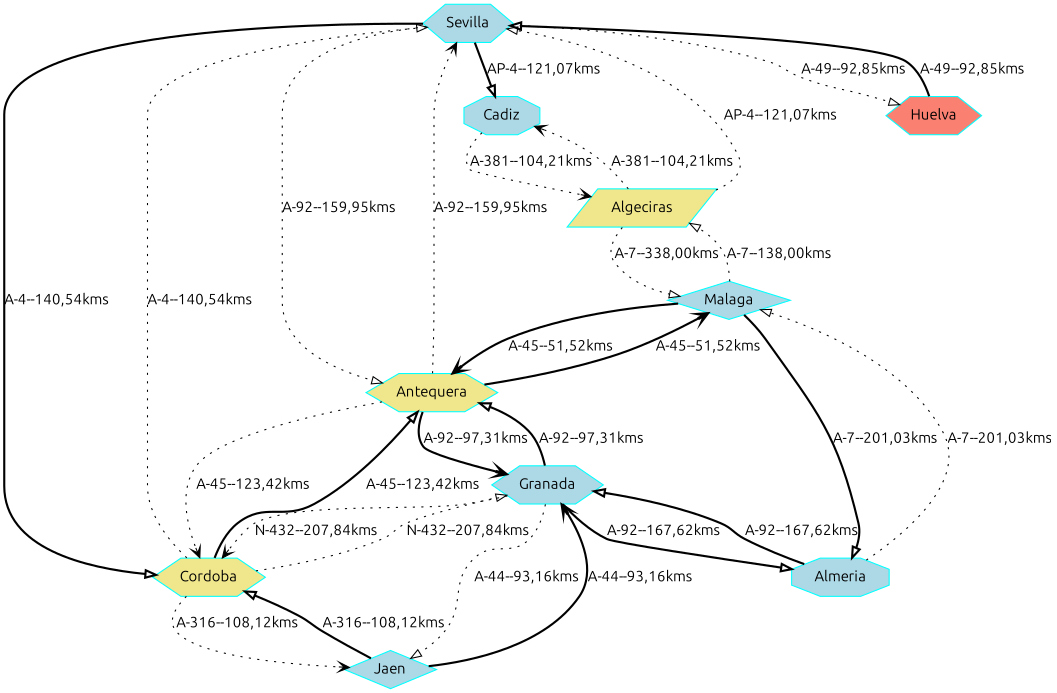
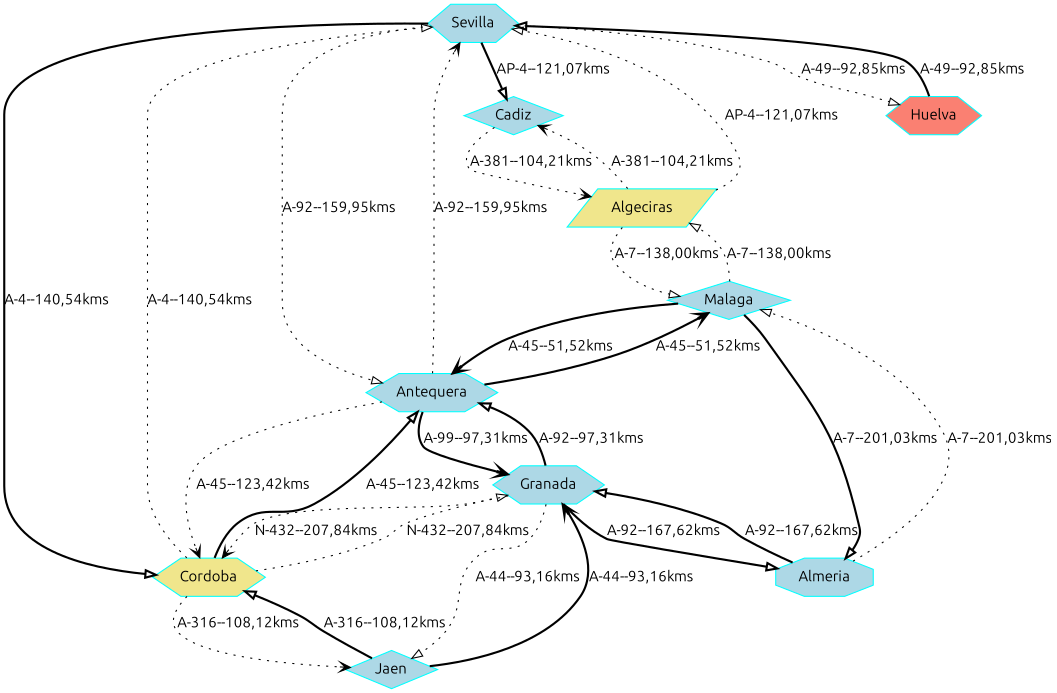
(502, 116) -> (514, 116)
(667, 254) -> (667, 254)
(432, 393) -> (432, 393)
(476, 439) -> (476, 439)
